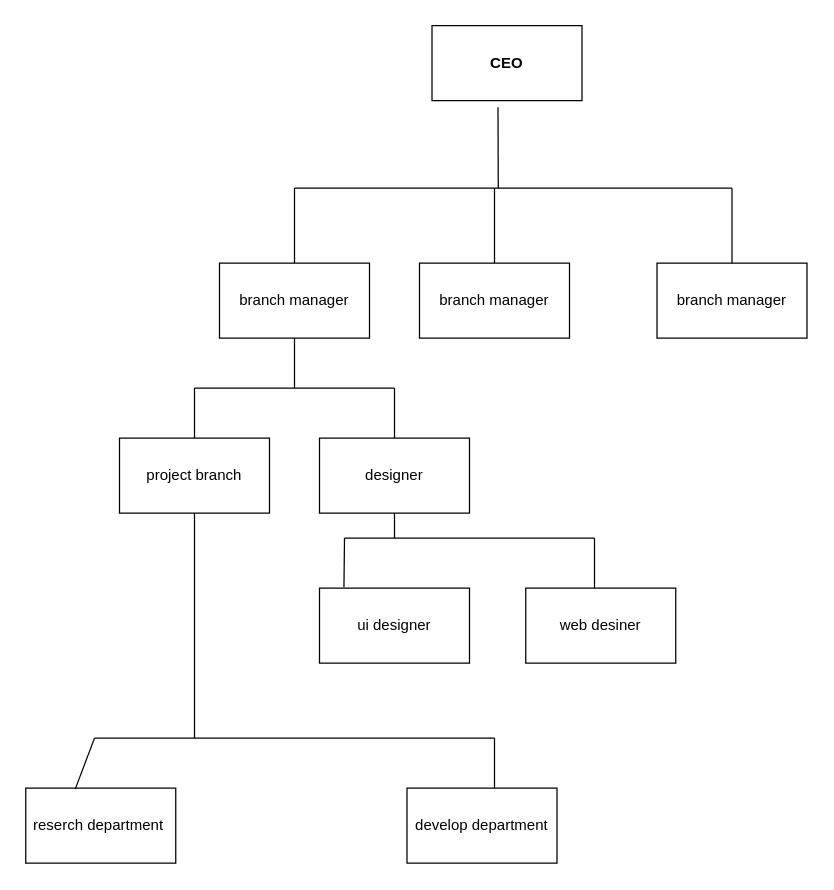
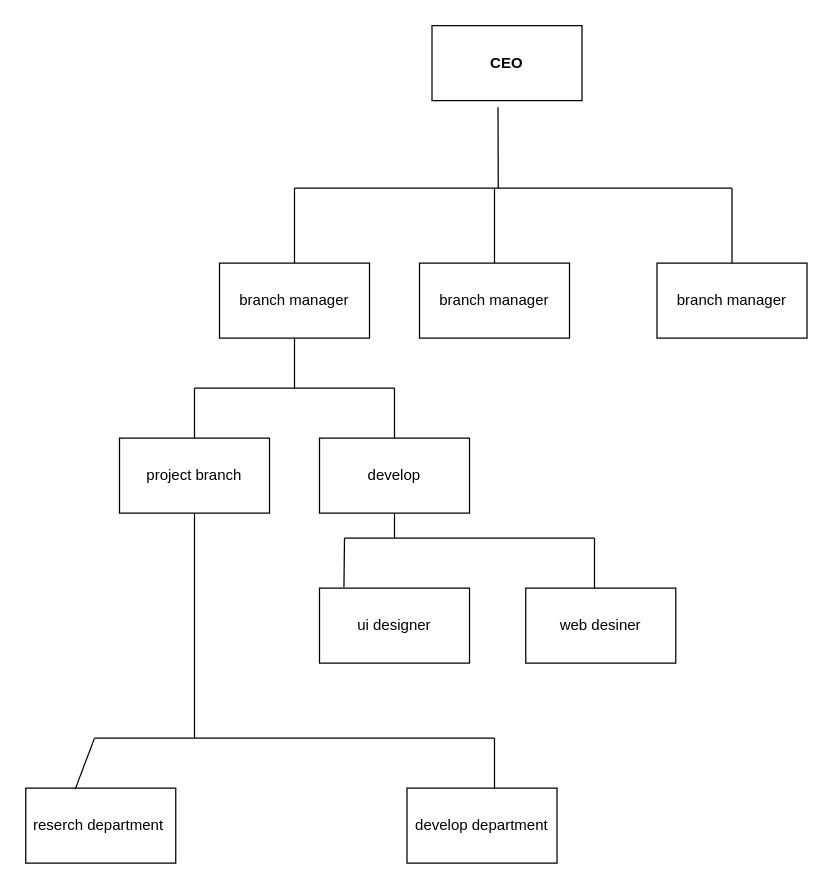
(394, 476) -> (394, 476)
